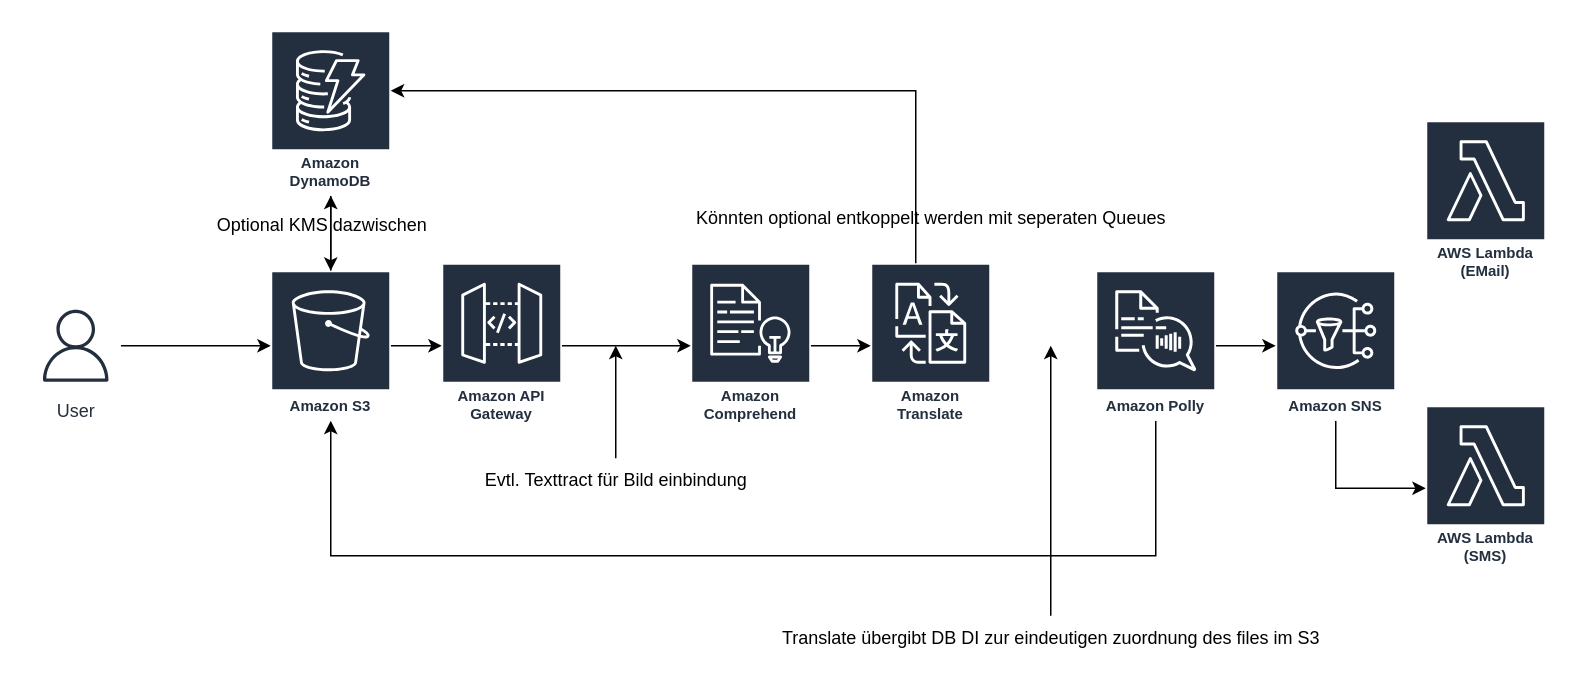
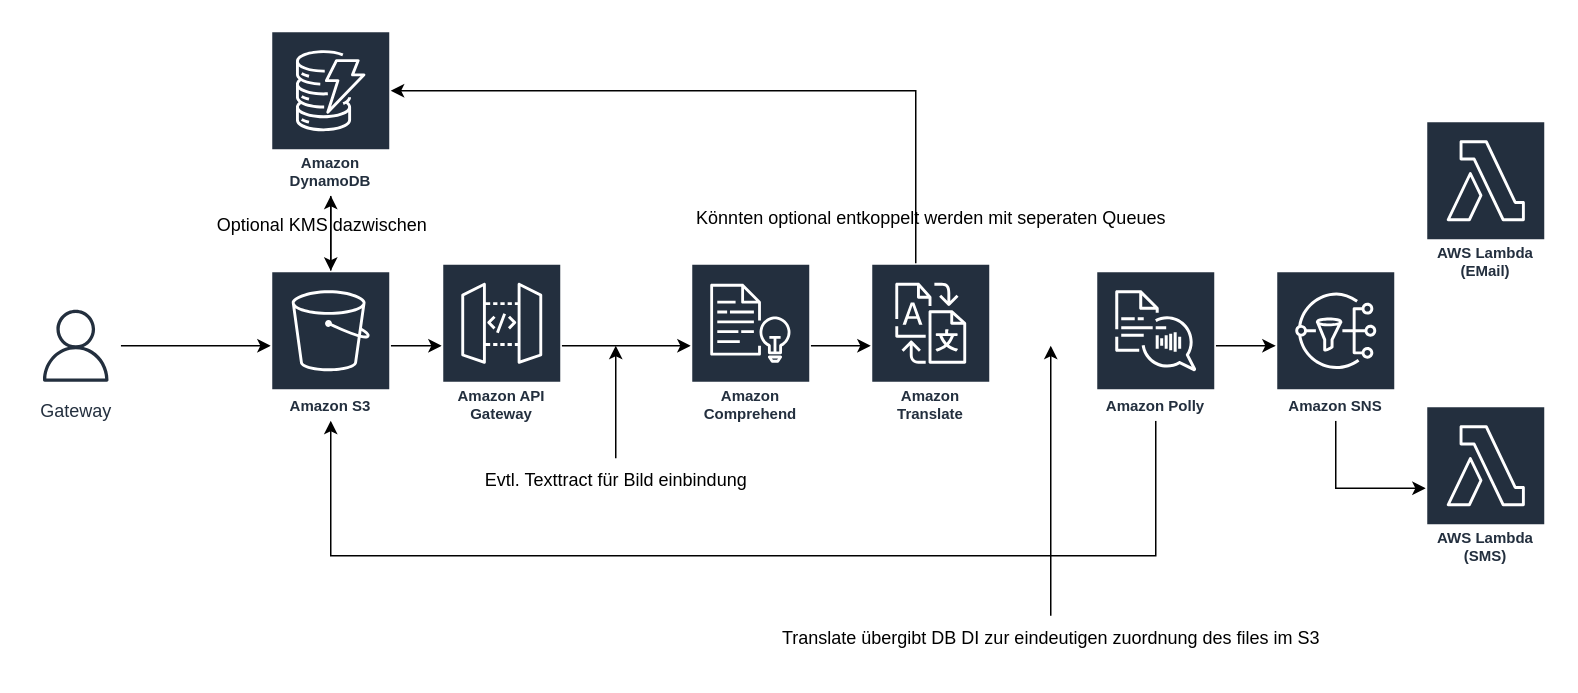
(77, 412) -> (77, 412)
